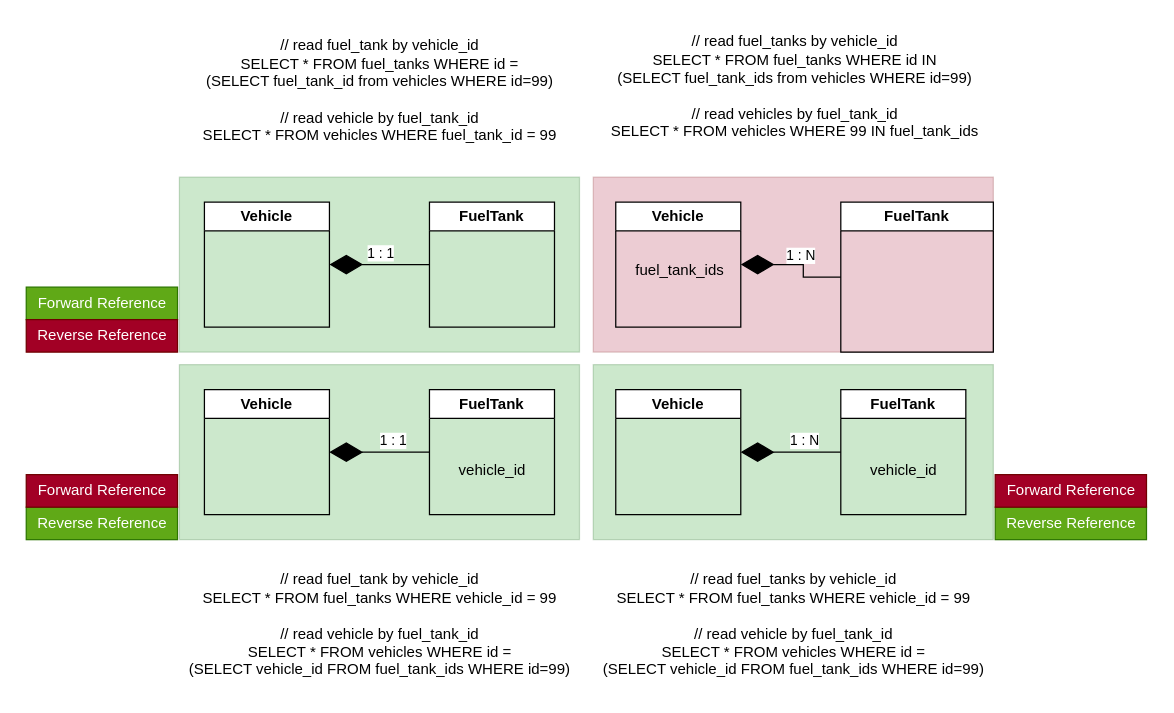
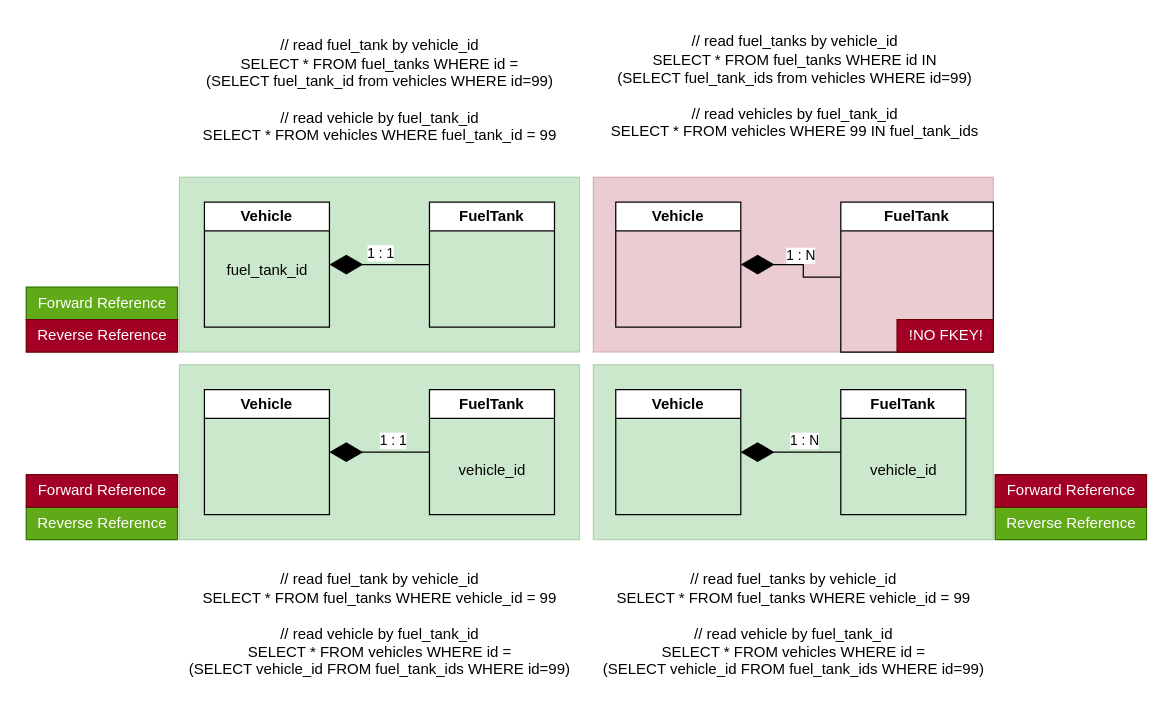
none -> (267, 271)
(679, 271) -> none
none -> (945, 336)
